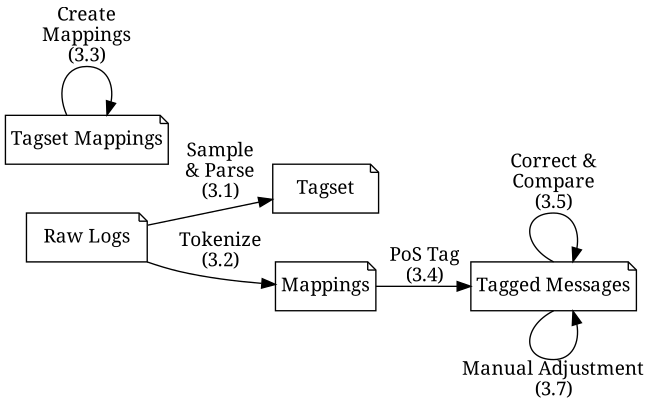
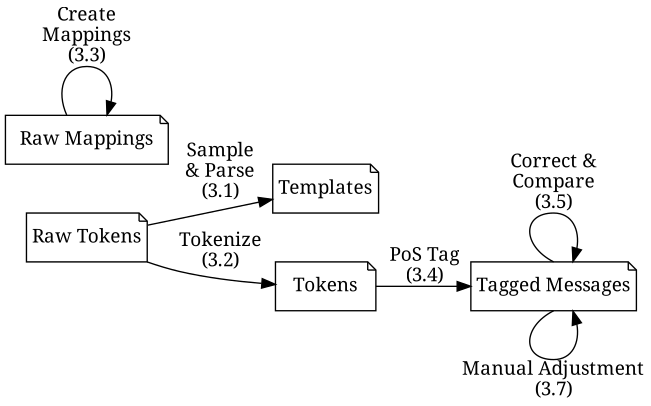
(87, 140) -> (87, 140)
(326, 189) -> (326, 189)
(87, 237) -> (87, 237)
(326, 286) -> (326, 286)
